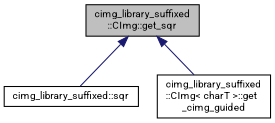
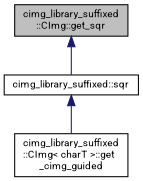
(179, 60) -> (71, 120)
